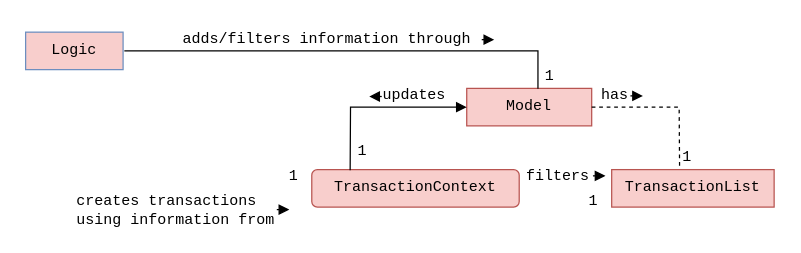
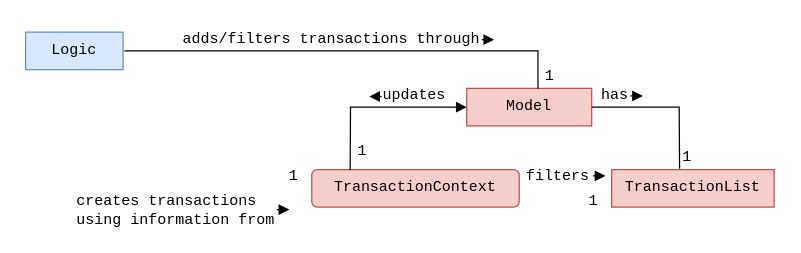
(306, 38) -> (312, 38)
(74, 51) -> (74, 51)
(667, 107) -> (667, 107)
